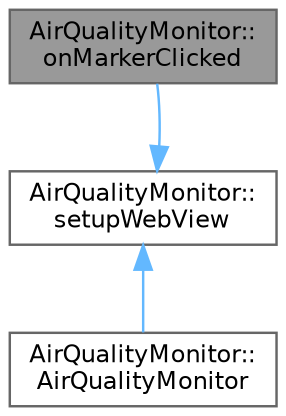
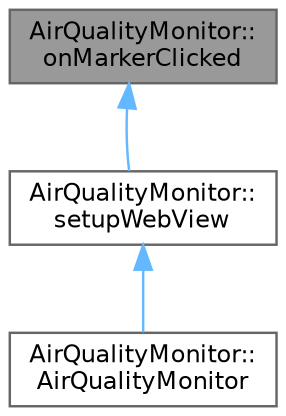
(159, 115) -> (127, 140)
